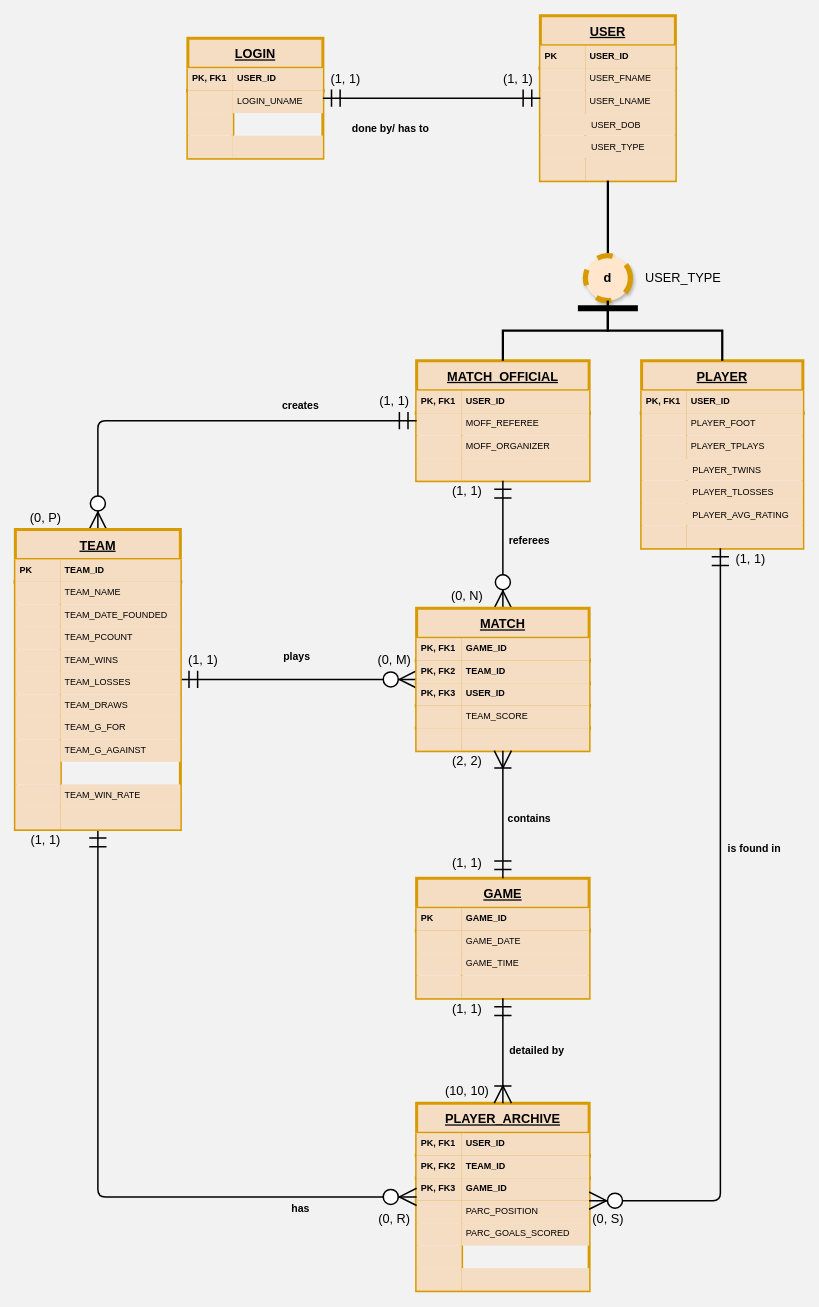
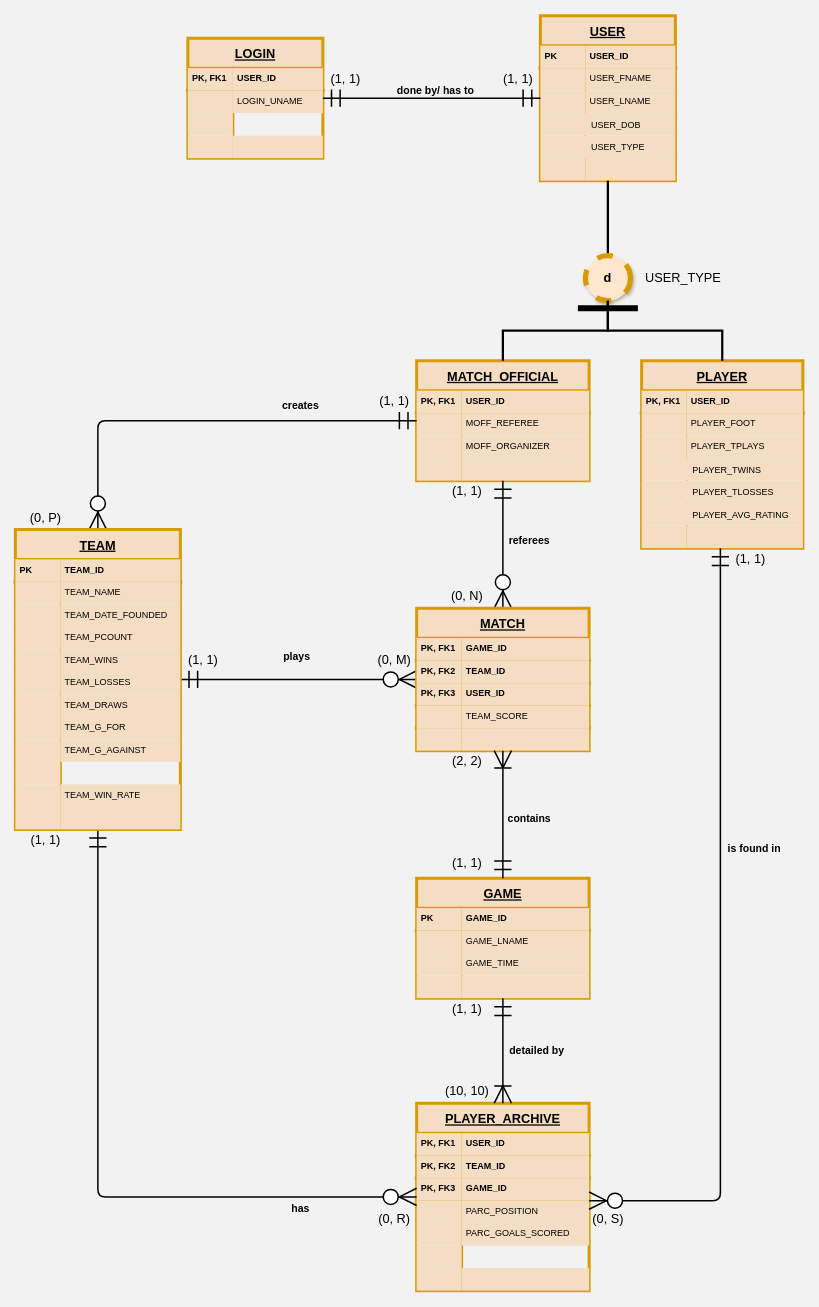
(390, 128) -> (435, 90)
(488, 941) -> (491, 941)
